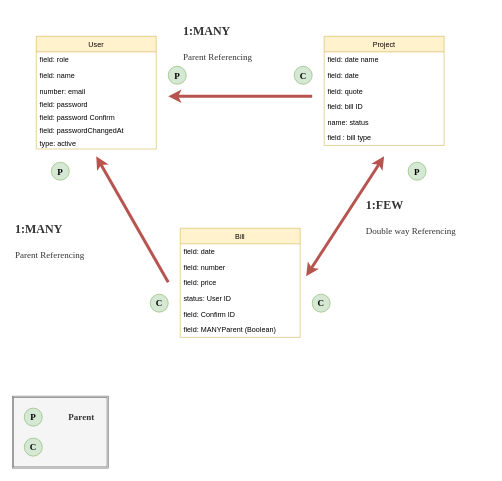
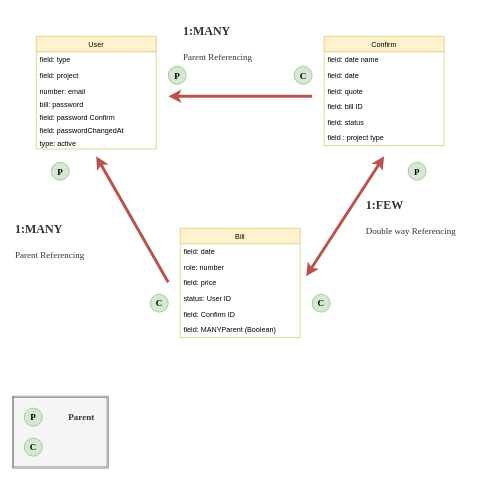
(384, 44) -> (384, 44)
(57, 60) -> (58, 60)
(58, 76) -> (64, 76)
(66, 104) -> (63, 104)
(350, 122) -> (350, 122)
(353, 138) -> (362, 138)
(206, 268) -> (205, 268)
